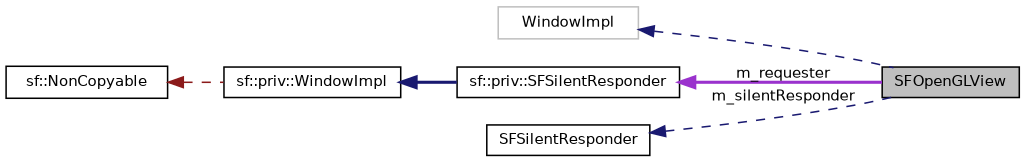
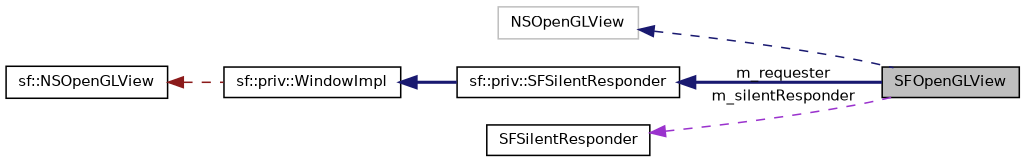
(568, 23) -> (568, 23)
(87, 82) -> (87, 82)
(789, 82) -> (789, 82)
(780, 117) -> (780, 117)
